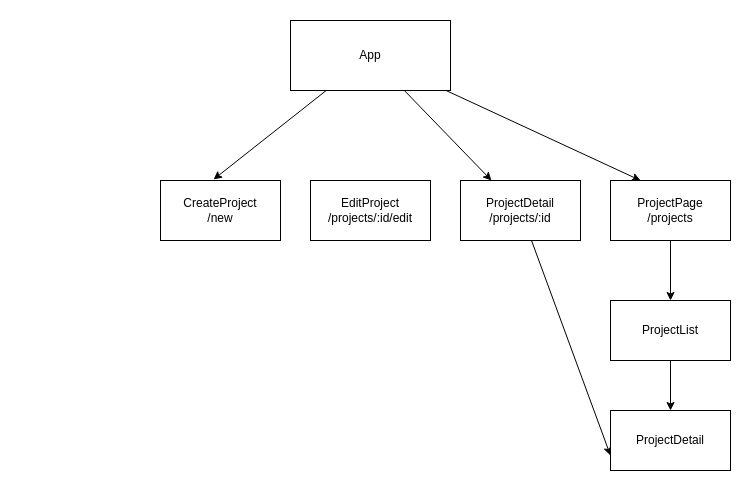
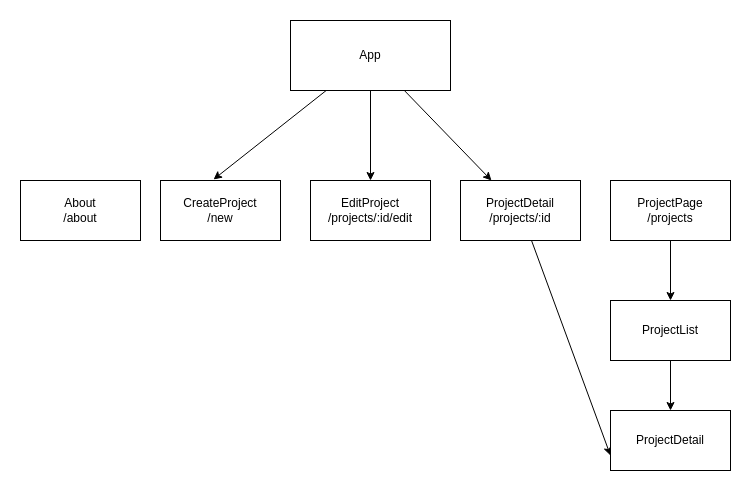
(540, 134) -> (371, 132)
none -> (81, 211)
